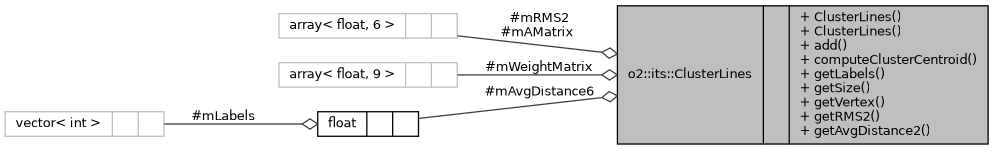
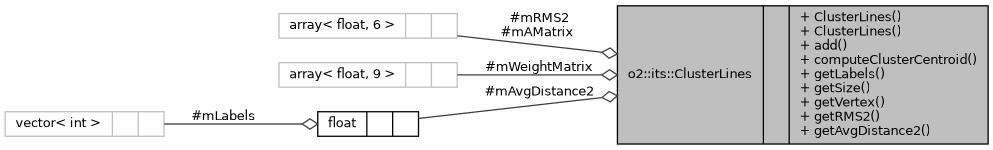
(537, 92) -> (537, 92)
